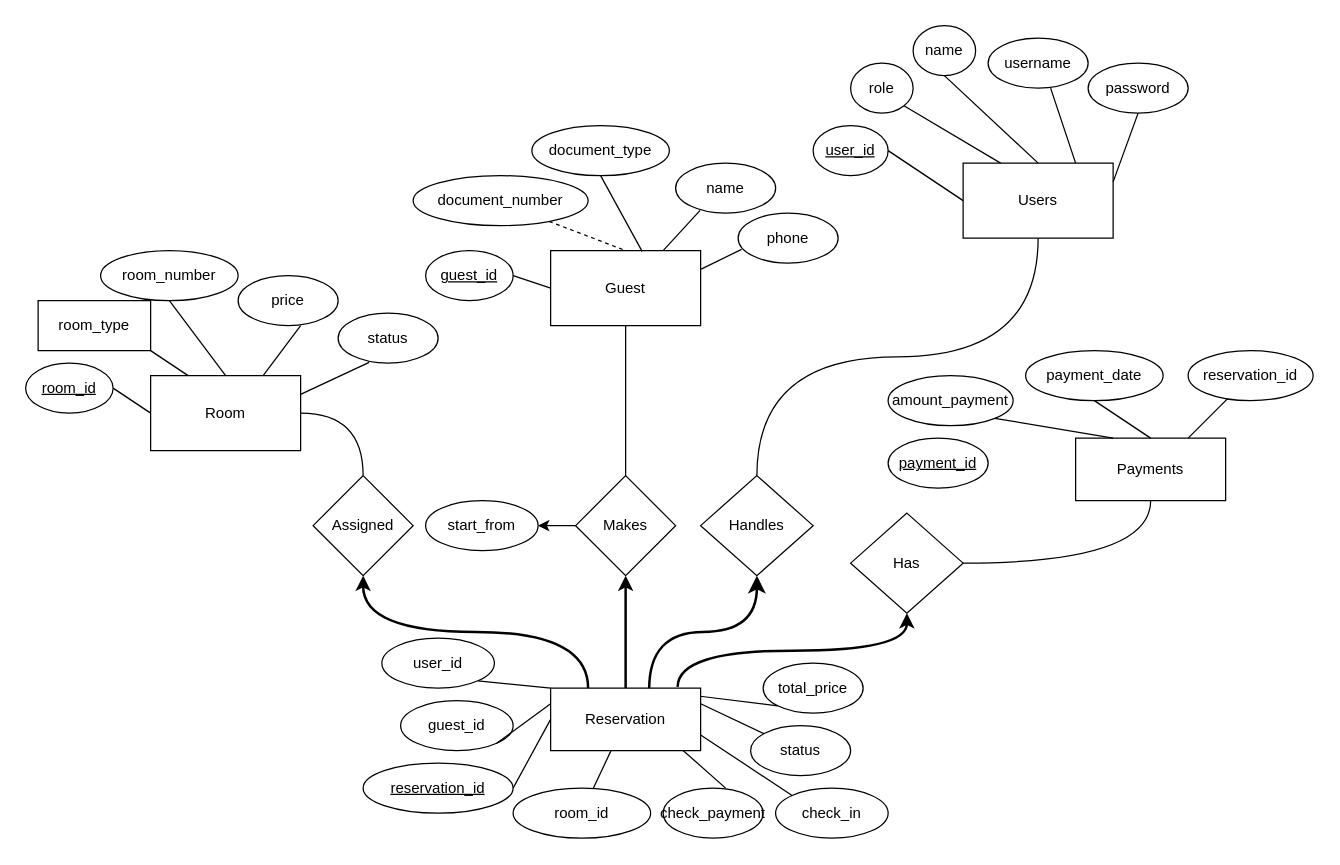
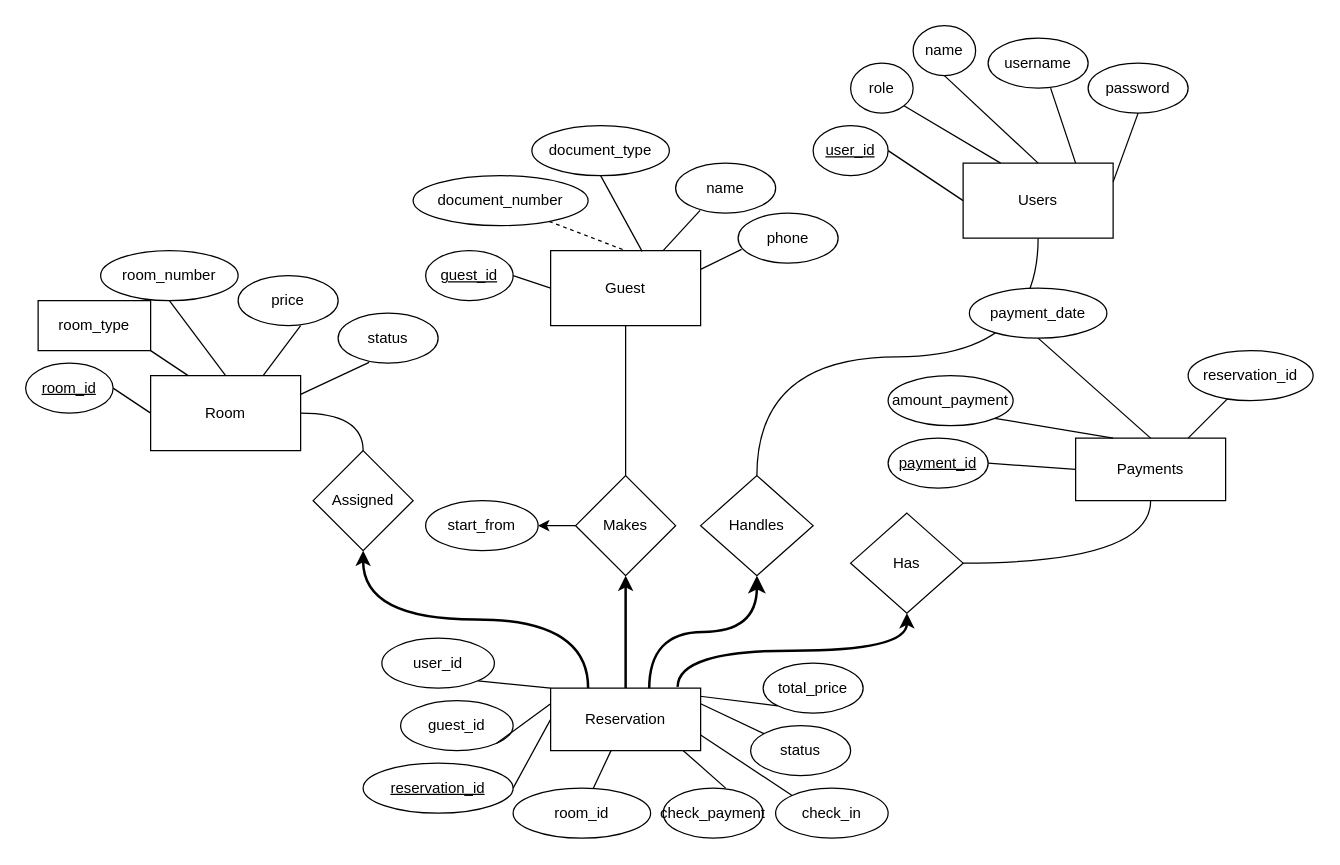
(1094, 376) -> (1038, 313)
none -> (1031, 466)
(363, 526) -> (363, 501)
